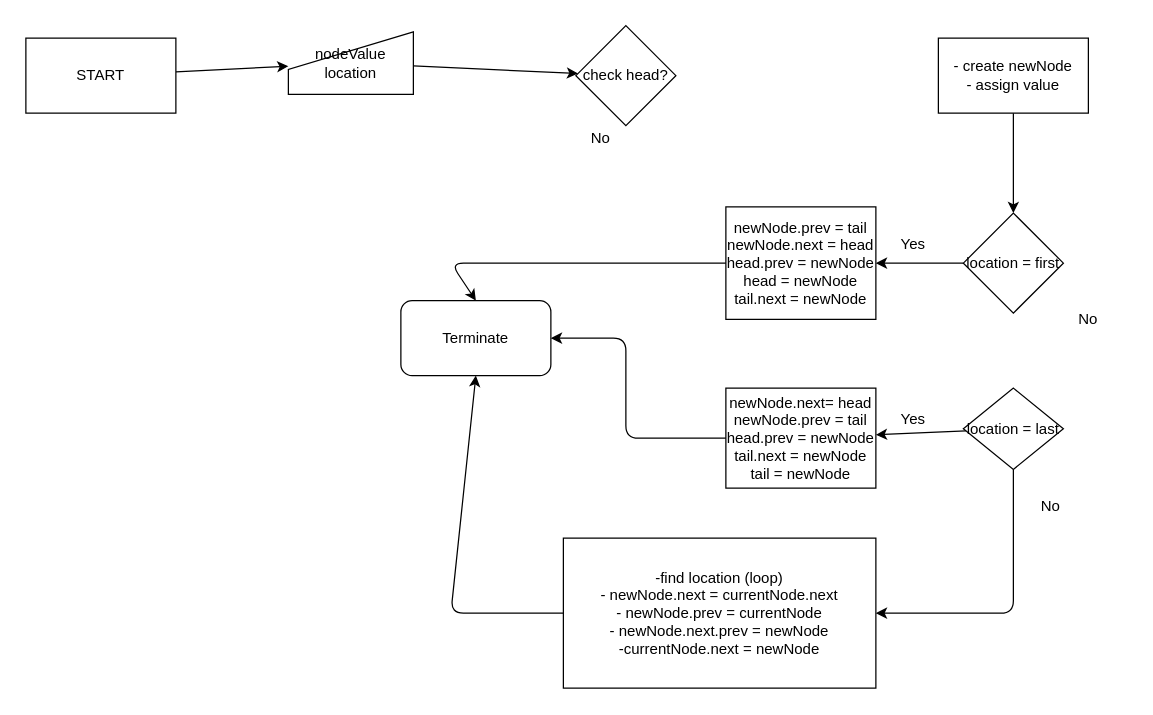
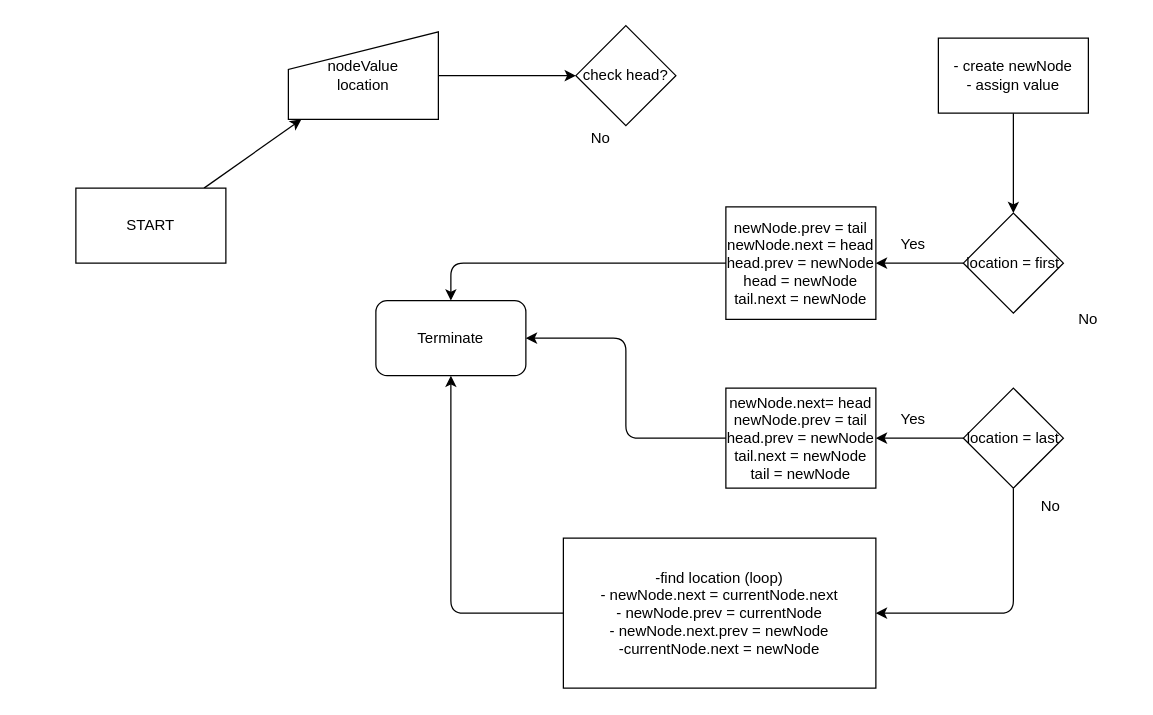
(351, 63) -> (363, 76)
(101, 76) -> (151, 226)
(476, 338) -> (451, 338)
(1013, 429) -> (1013, 438)
